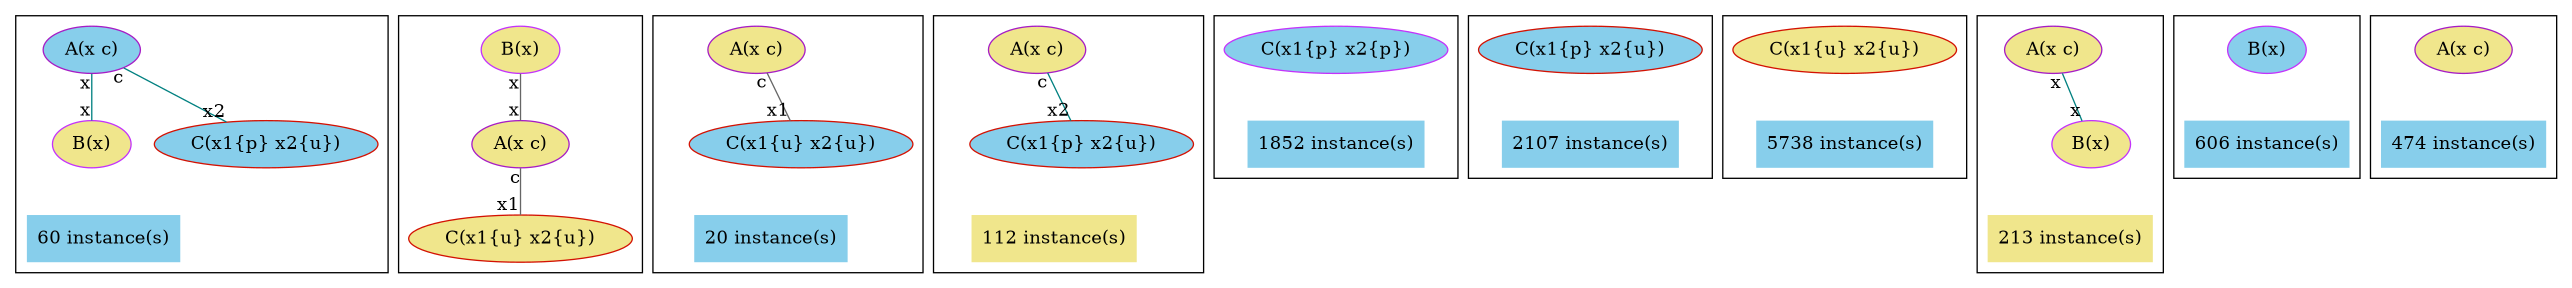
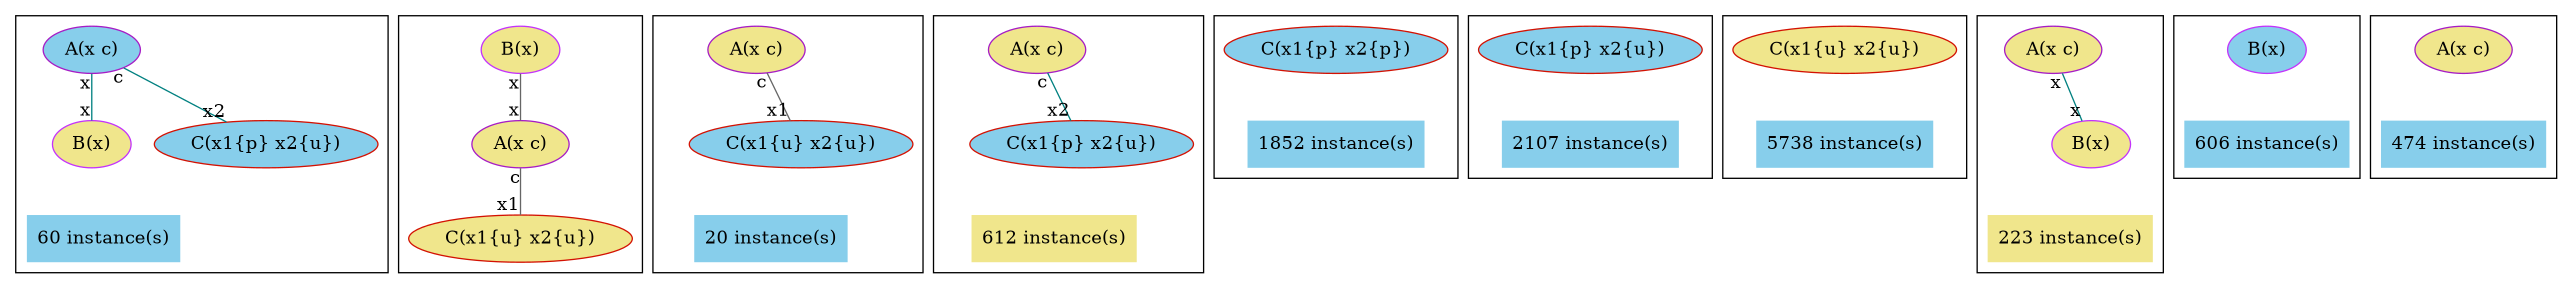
(1336, 50) -> (1336, 50)
(1054, 239) -> (1054, 239)
(2070, 239) -> (2070, 239)
